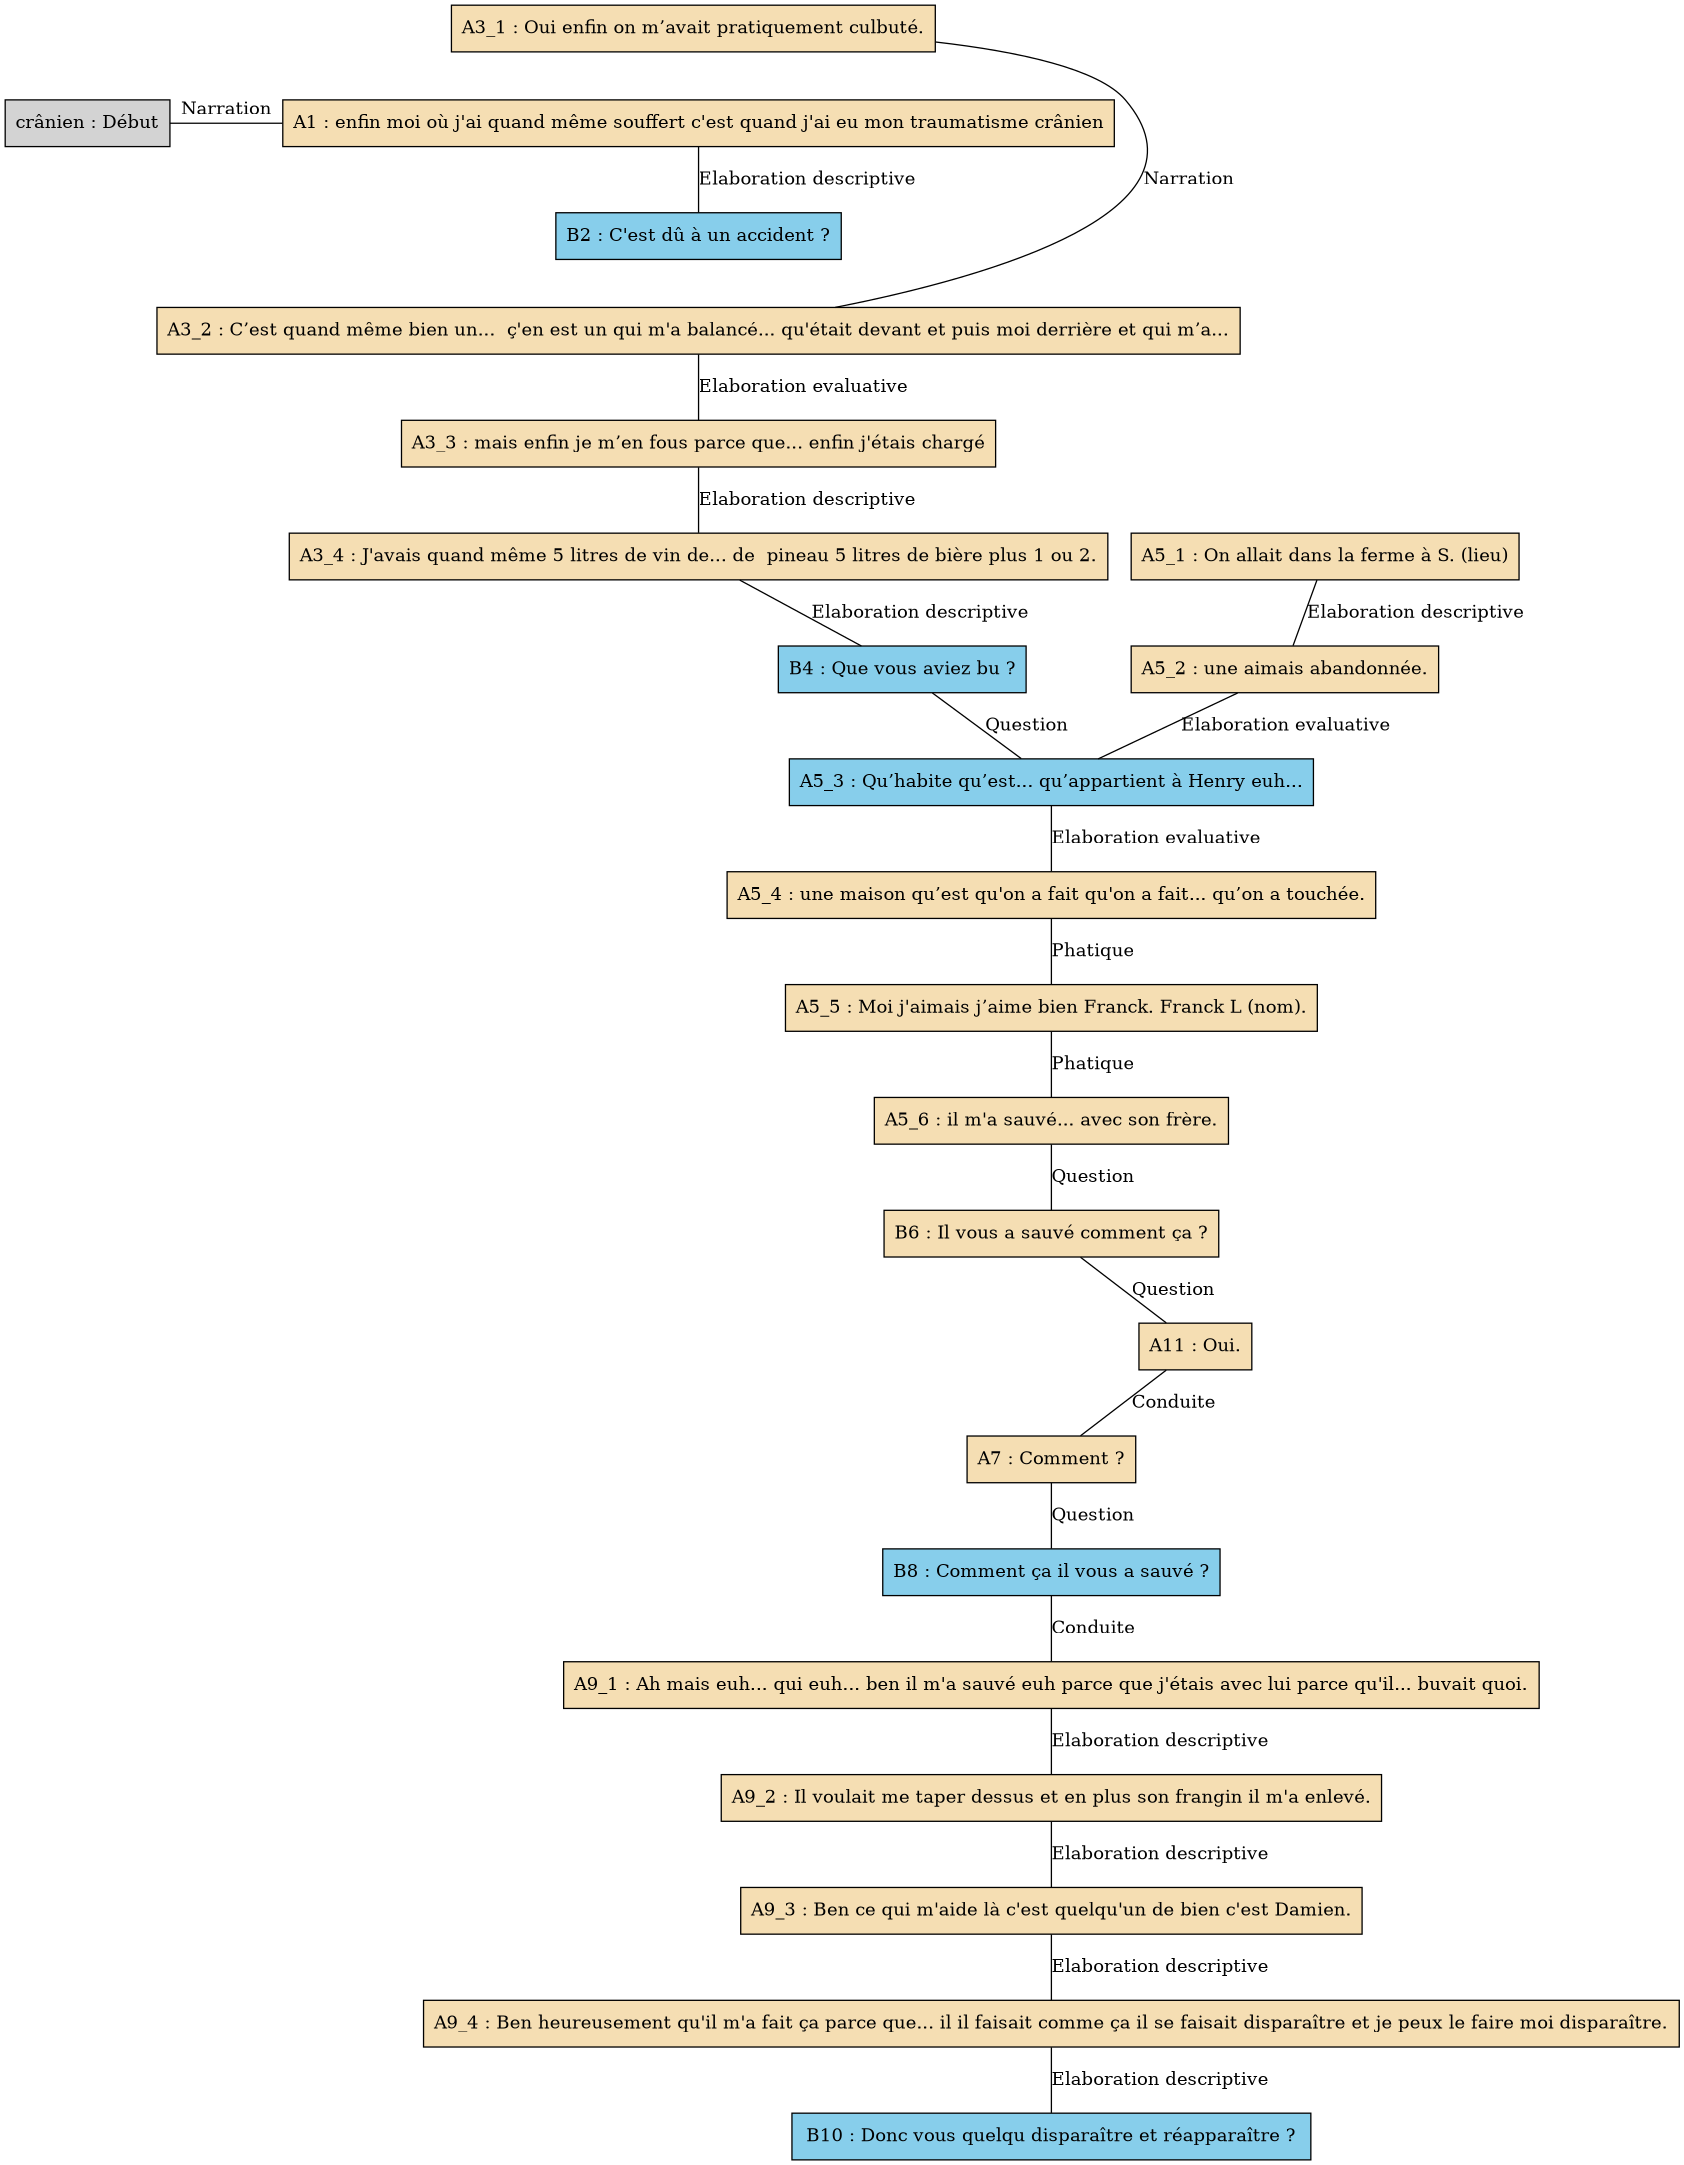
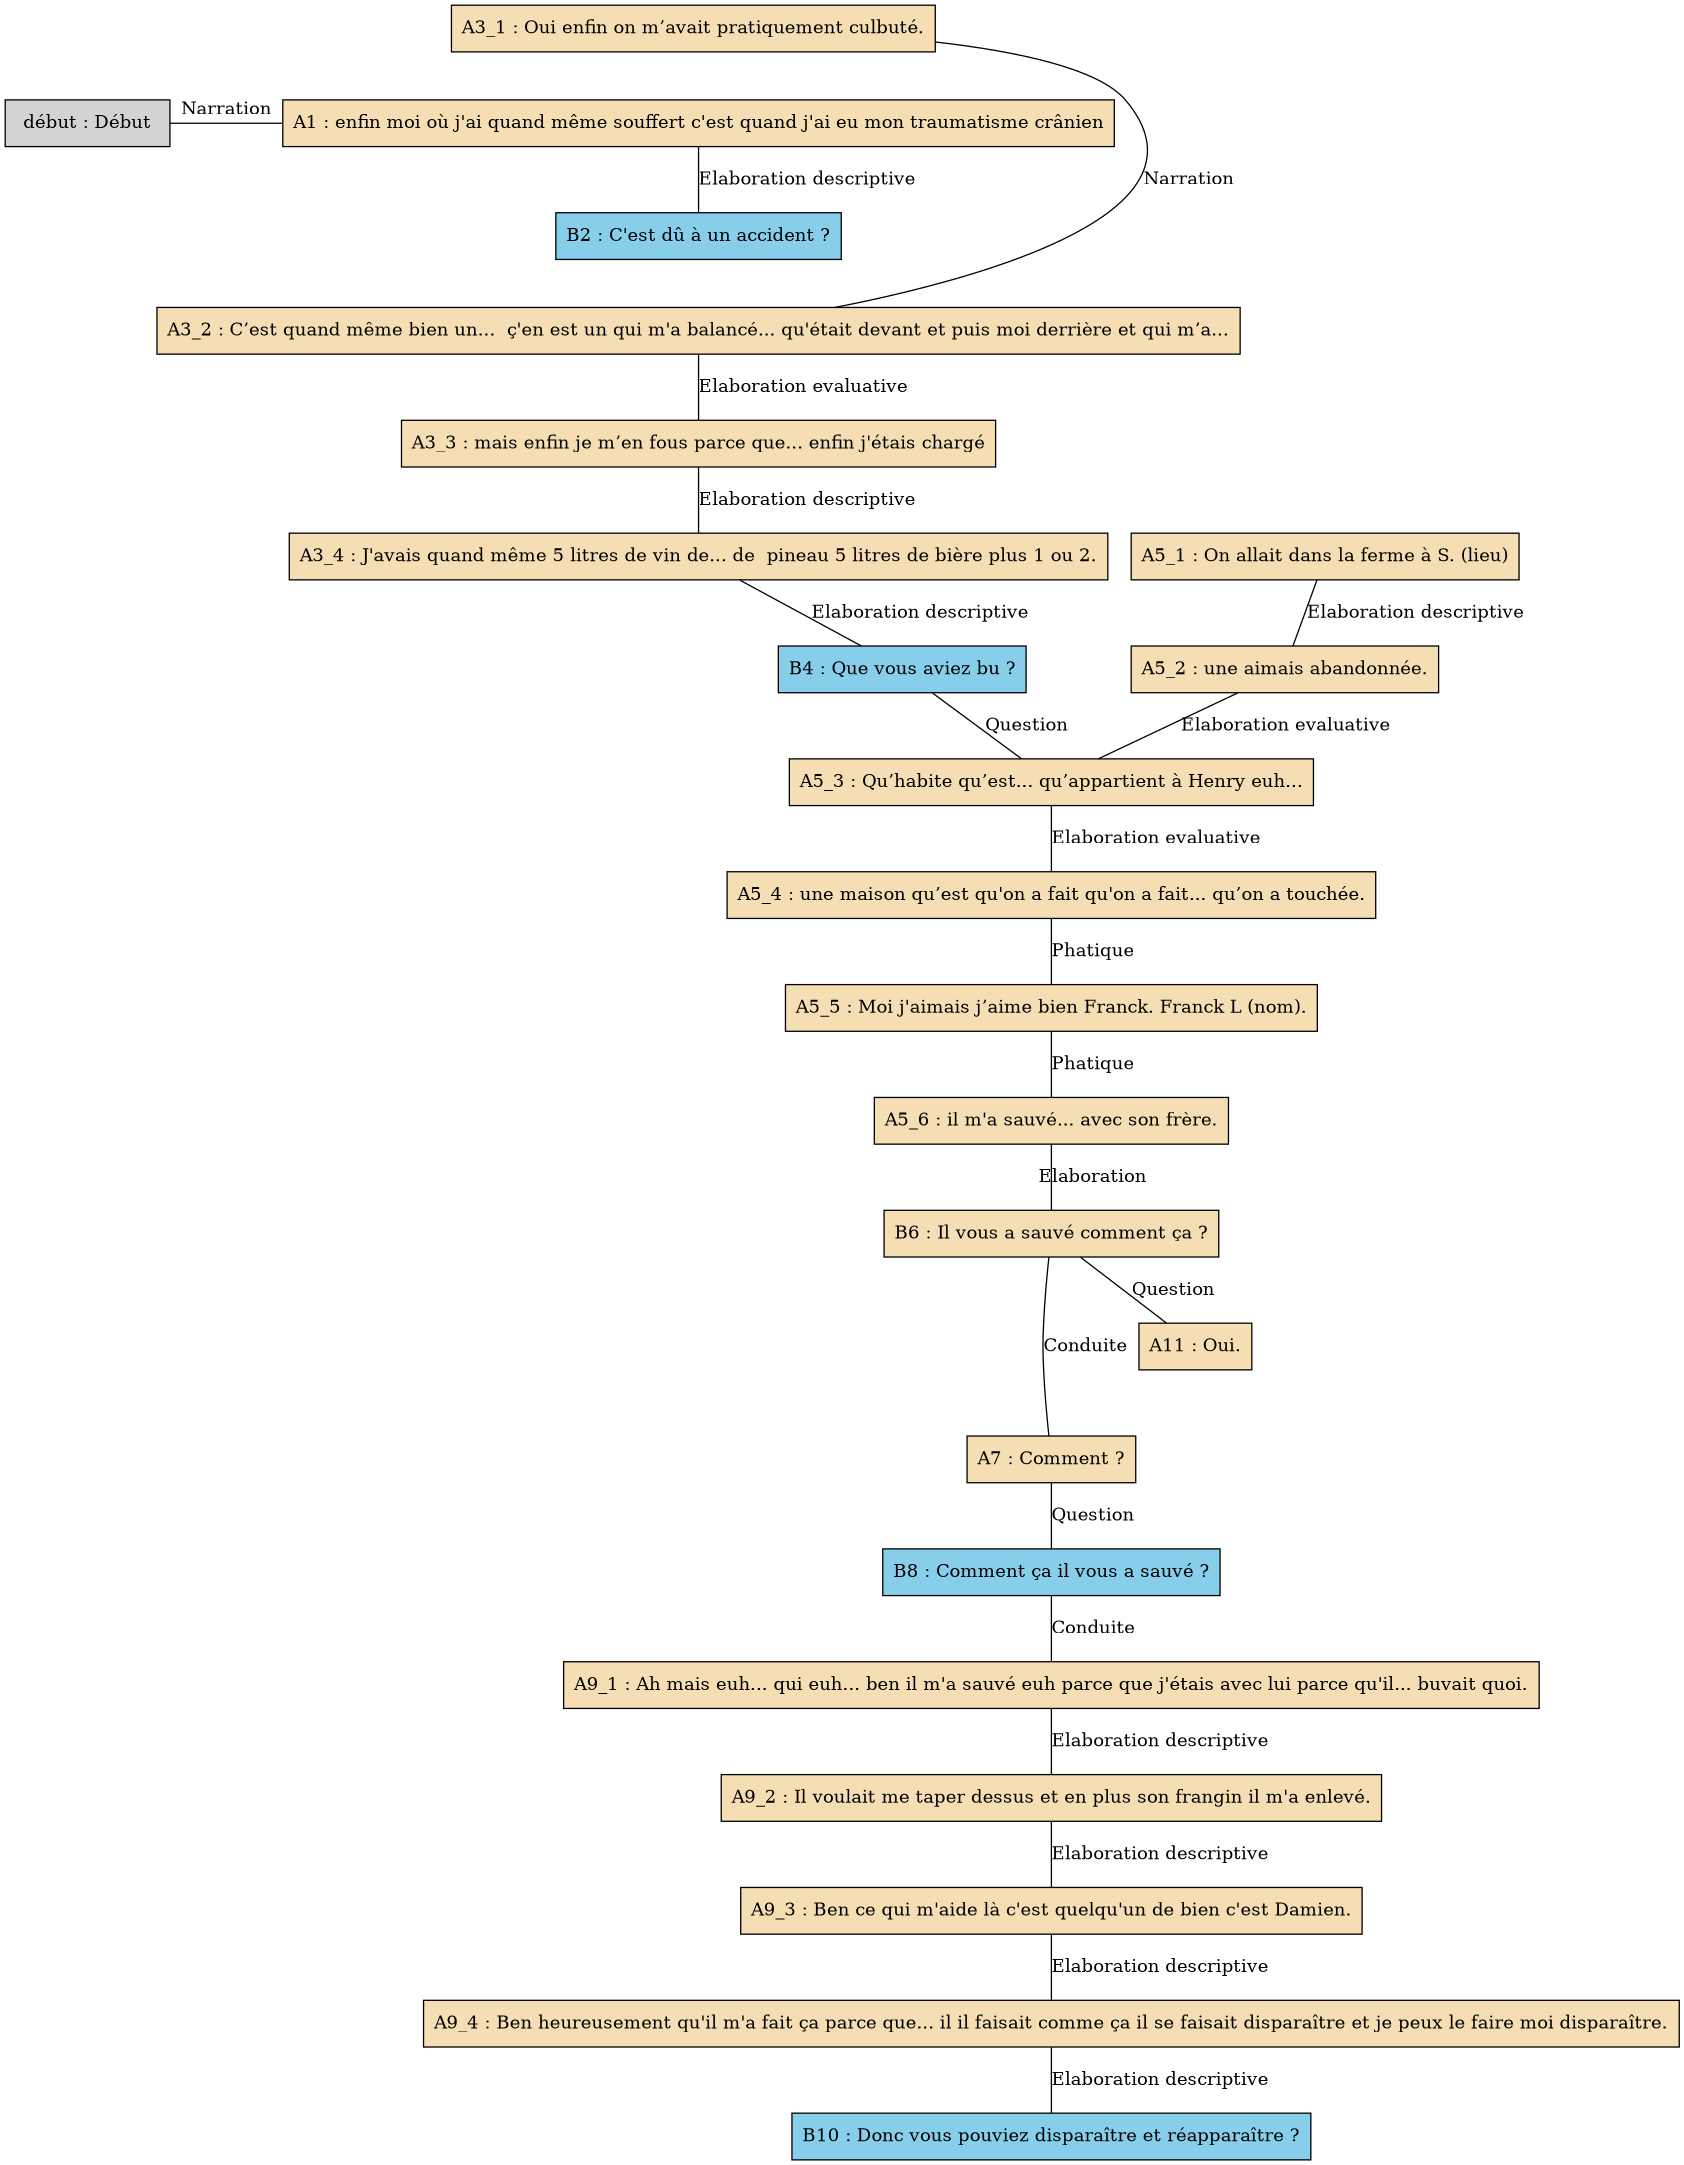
(88, 123) -> (88, 123)
(1051, 782) -> (1051, 782)
(1093, 1177) -> (1093, 1177)
(1123, 1403) -> (1043, 1347)
(1051, 2137) -> (1051, 2137)
